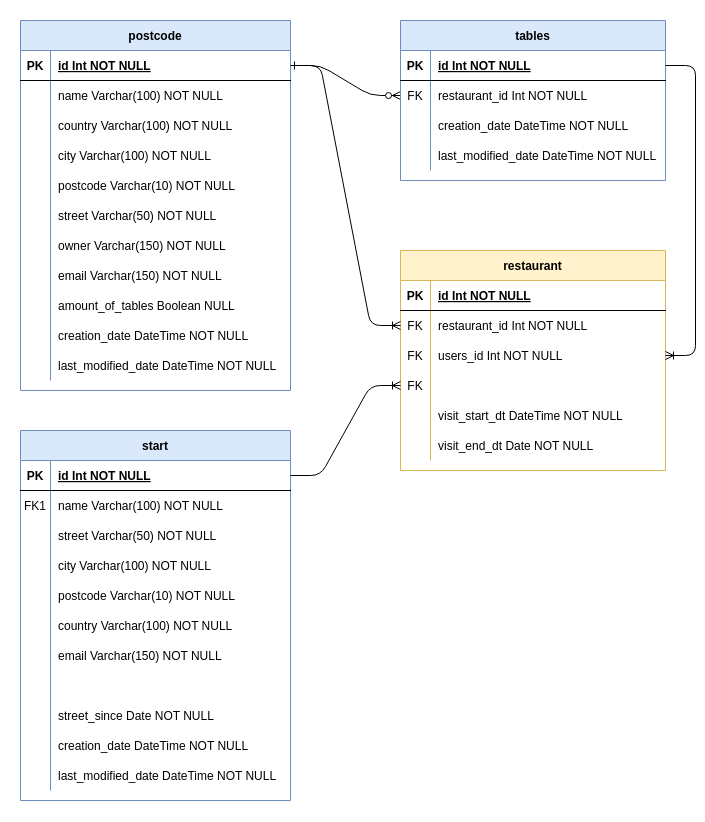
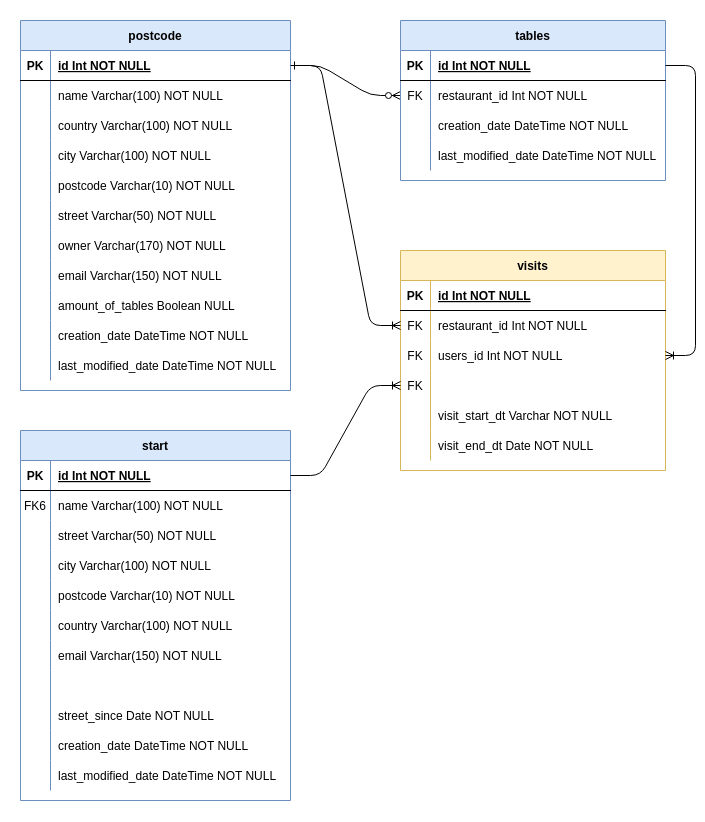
(144, 246) -> (144, 246)
(533, 266) -> (533, 266)
(536, 416) -> (534, 416)
(35, 506) -> (35, 506)
